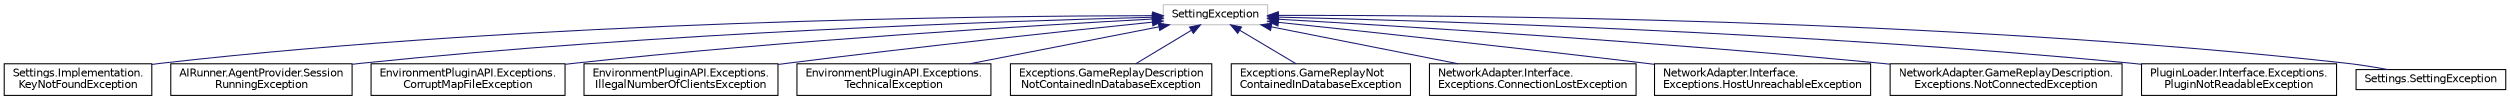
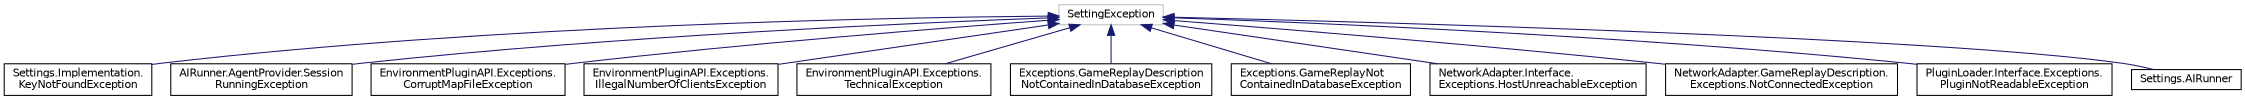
(1533, 80) -> none
(2431, 80) -> (2186, 80)
